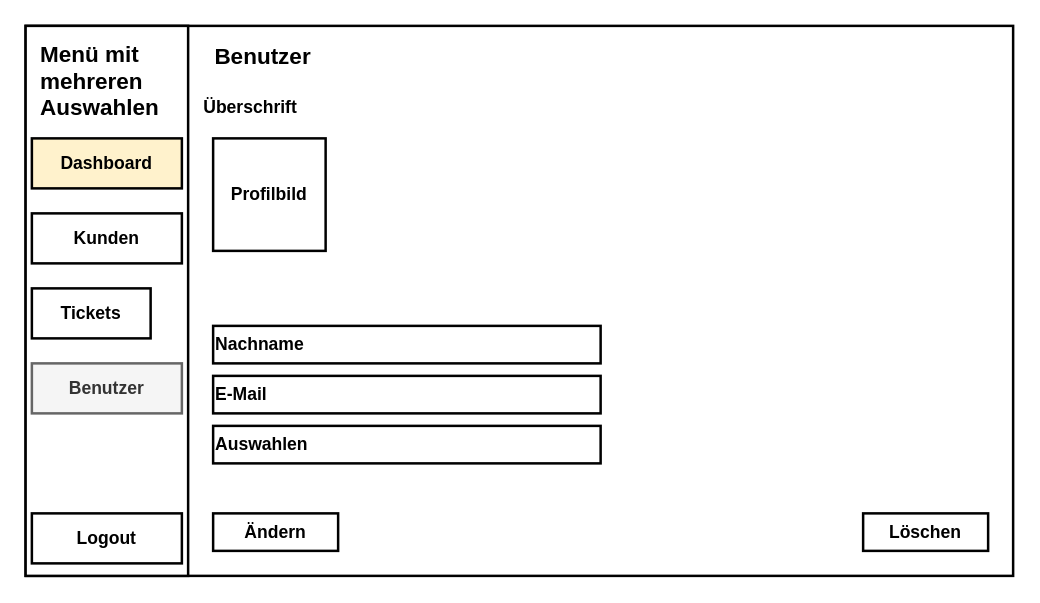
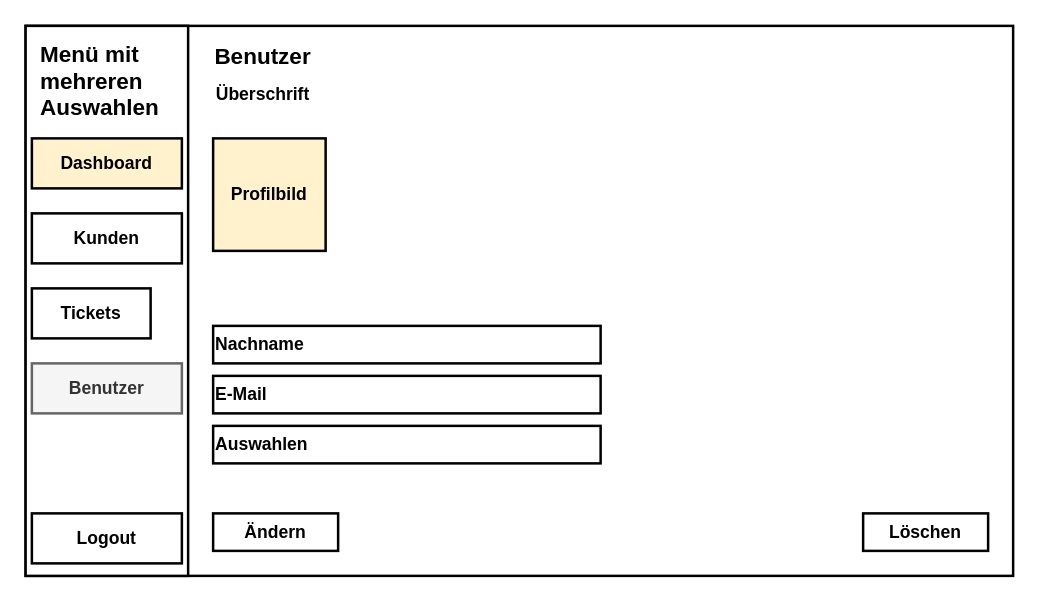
(251, 107) -> (263, 94)
(269, 194) -> (269, 194)
